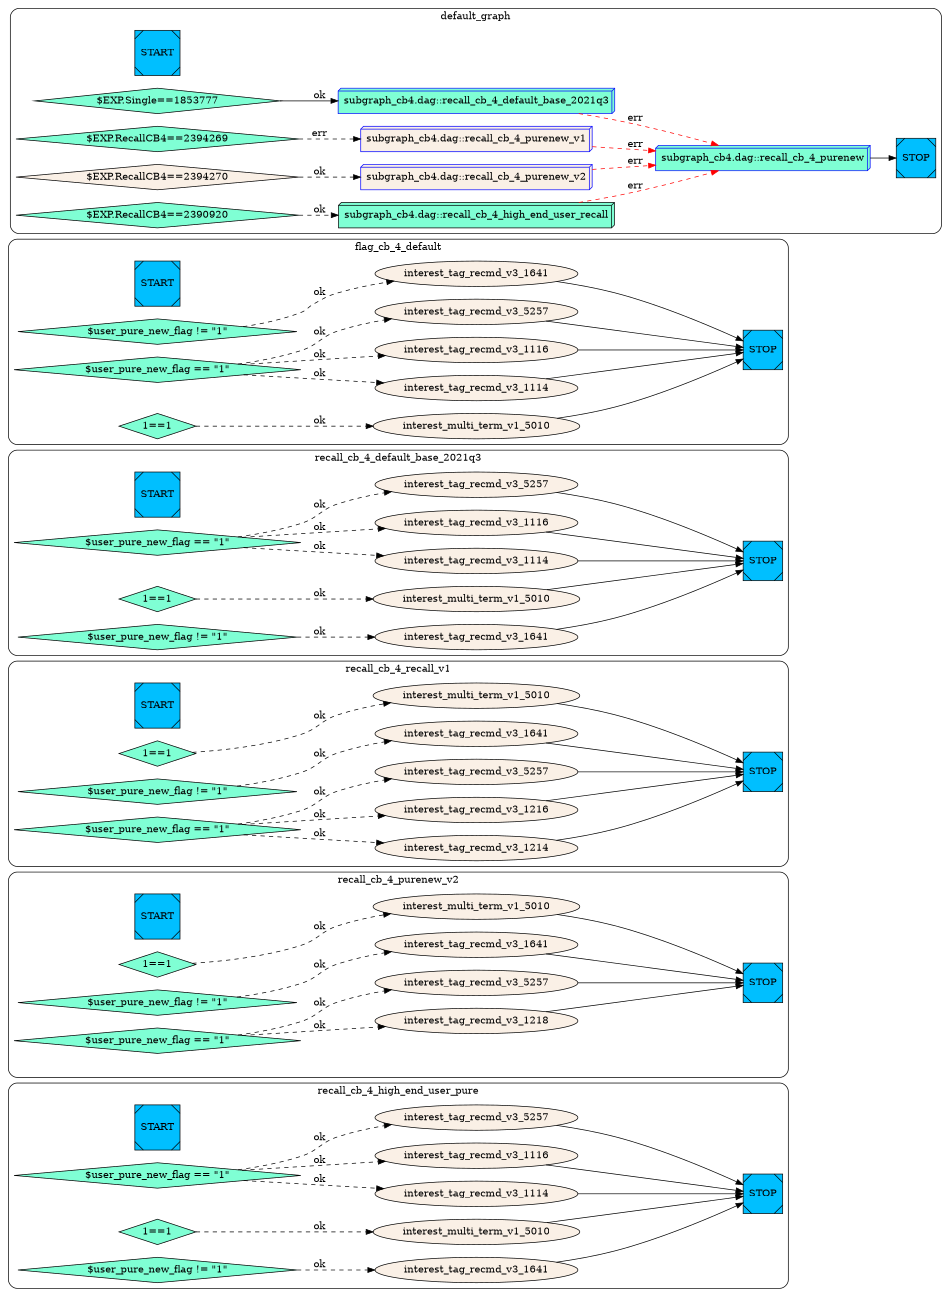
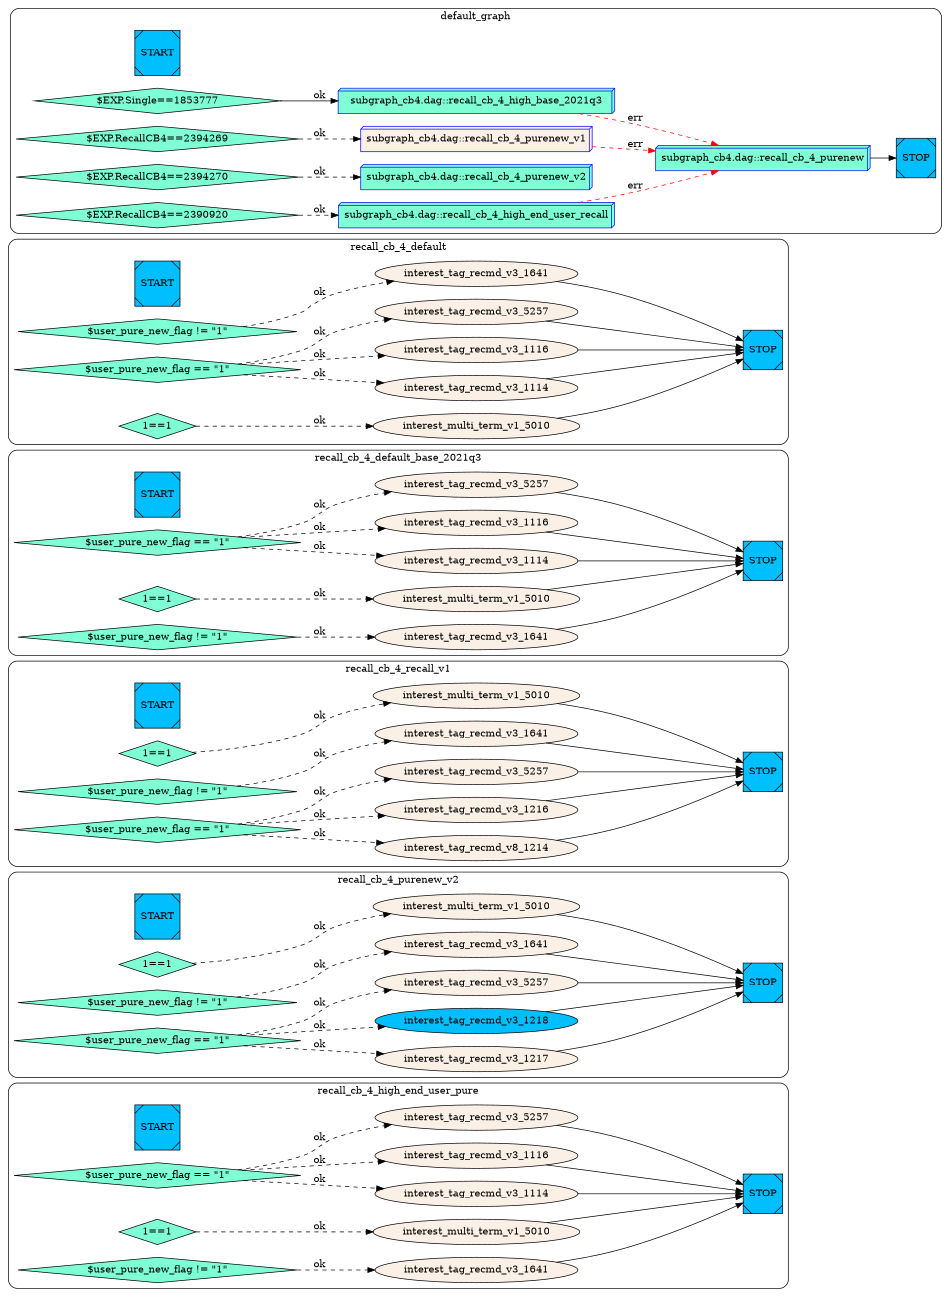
(476, 101) -> (476, 101)
(319, 134) -> (319, 134)
(620, 168) -> none
(157, 177) -> (157, 177)
(476, 177) -> (476, 177)
(476, 215) -> (476, 215)
(398, 247) -> (398, 247)
(476, 848) -> (476, 848)
(476, 1021) -> (476, 1021)
none -> (476, 1059)
